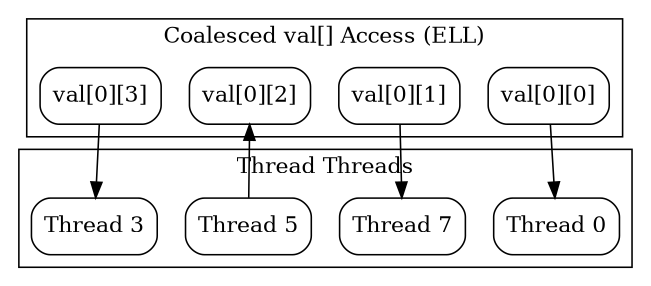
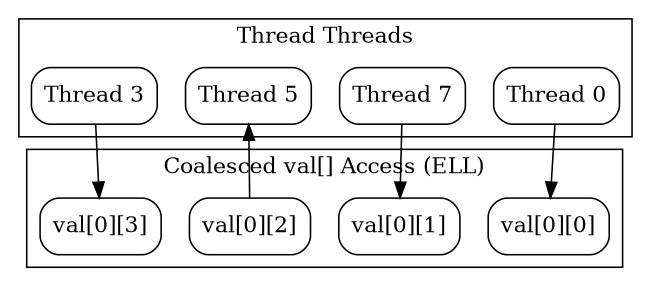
(98, 159) -> (97, 159)
(401, 159) -> (401, 159)
(553, 159) -> (553, 159)
(249, 169) -> (249, 169)
